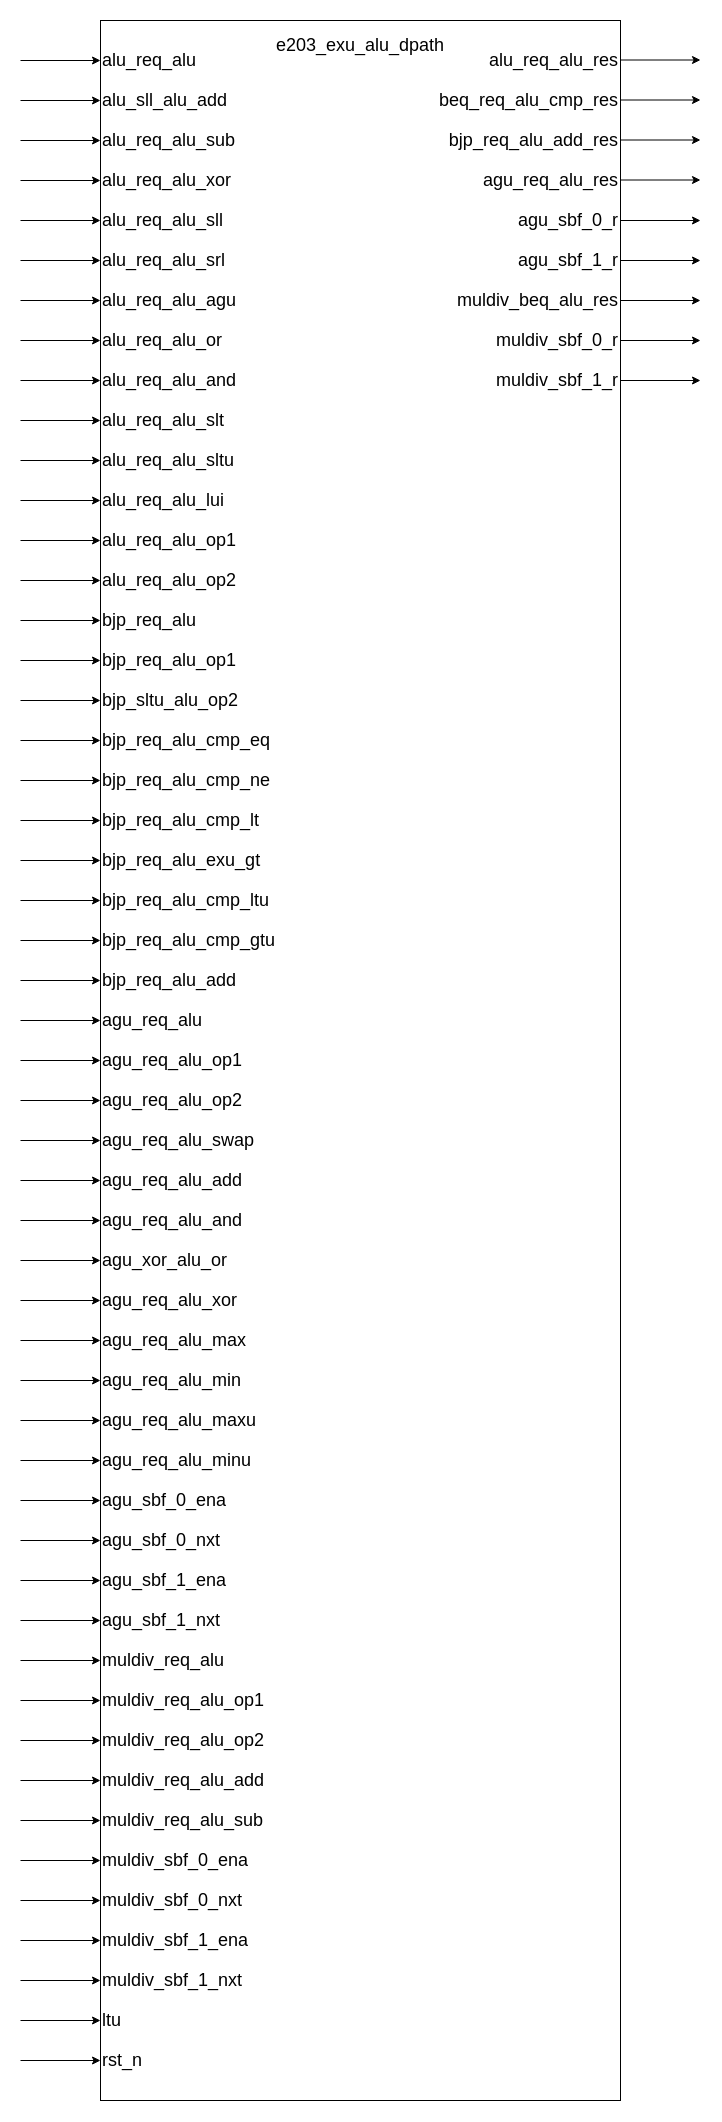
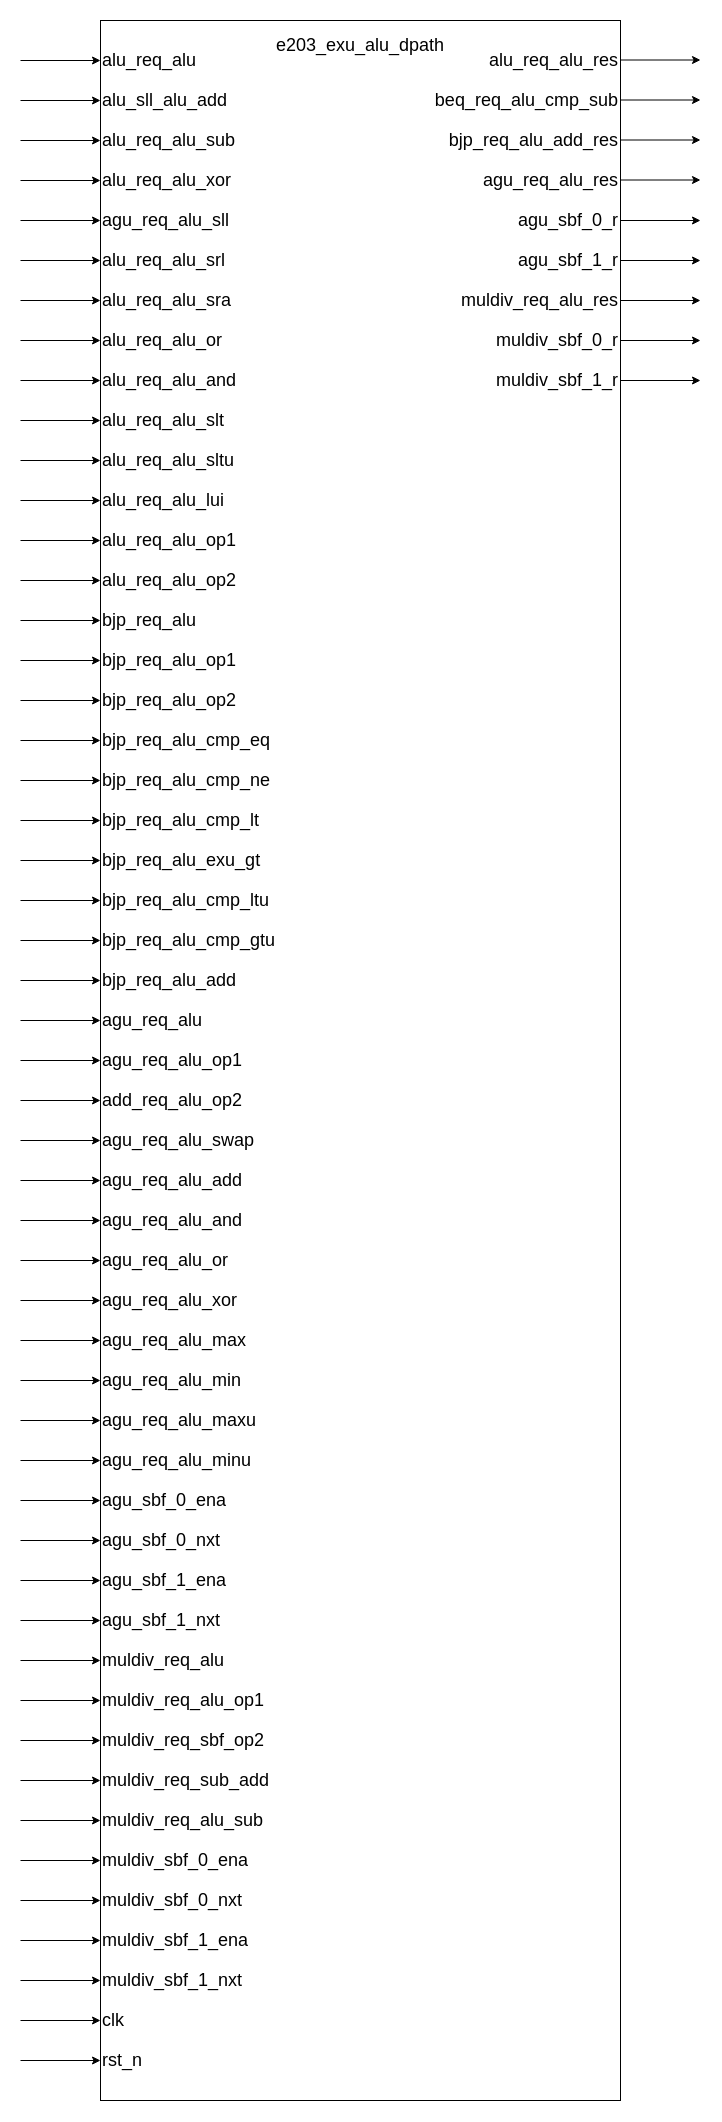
(556, 101) -> (556, 101)
(147, 221) -> (148, 221)
(150, 301) -> (150, 301)
(563, 301) -> (563, 301)
(153, 701) -> (151, 701)
(151, 1101) -> (151, 1101)
(148, 1261) -> (148, 1261)
(158, 1741) -> (160, 1741)
(158, 1781) -> (160, 1781)
(111, 2021) -> (111, 2021)
